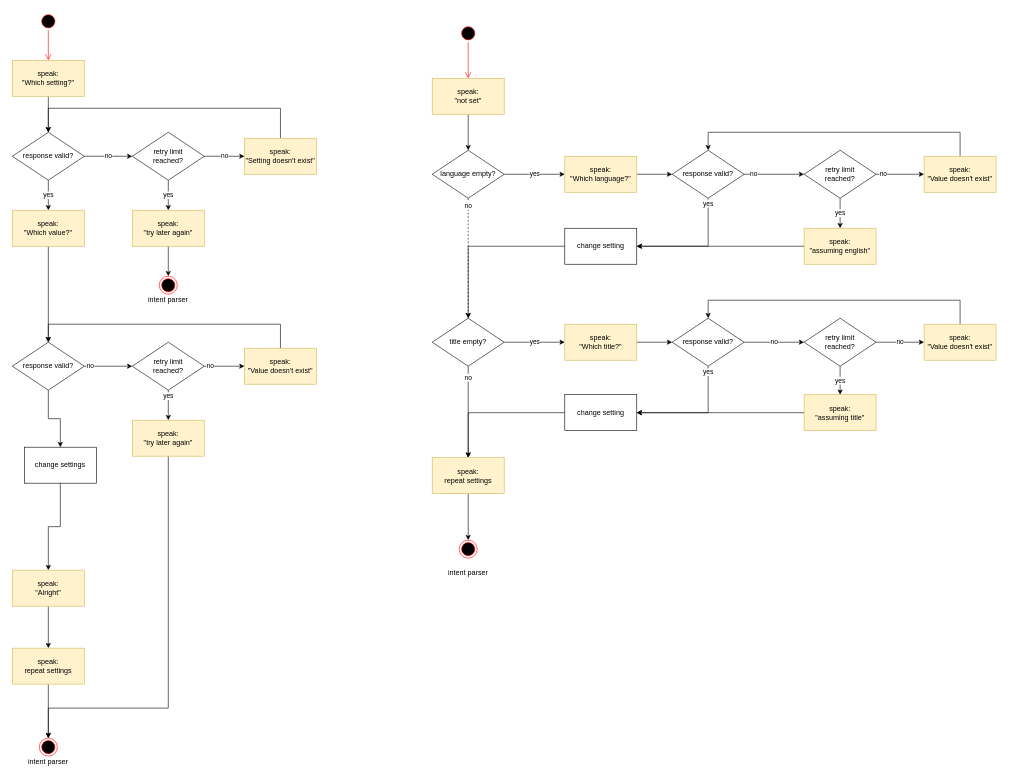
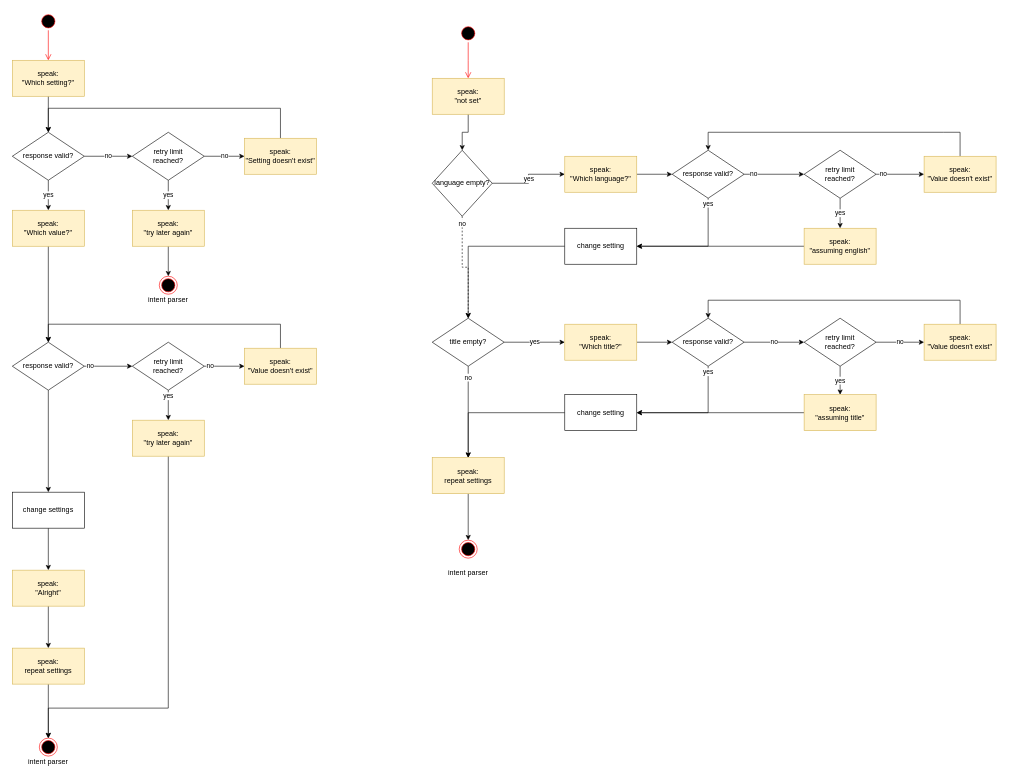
(468, 174) -> (462, 183)
(60, 465) -> (48, 510)
